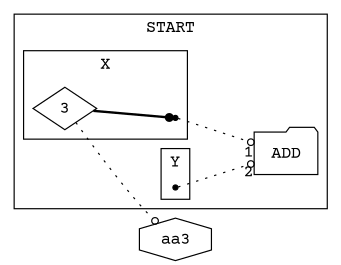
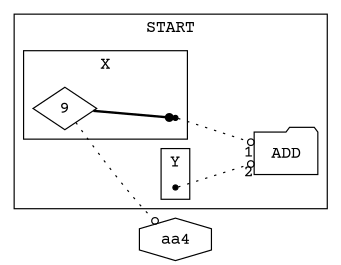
(65, 108) -> (65, 108)
(175, 239) -> (175, 239)
